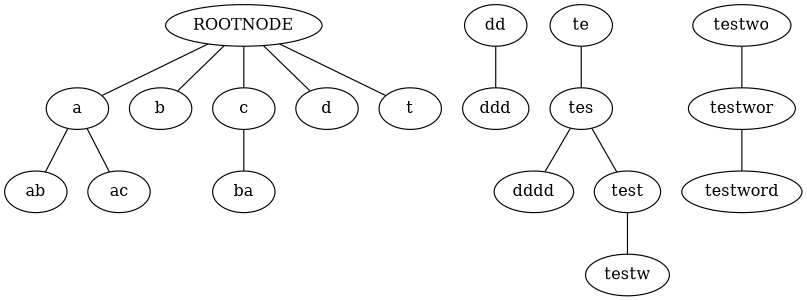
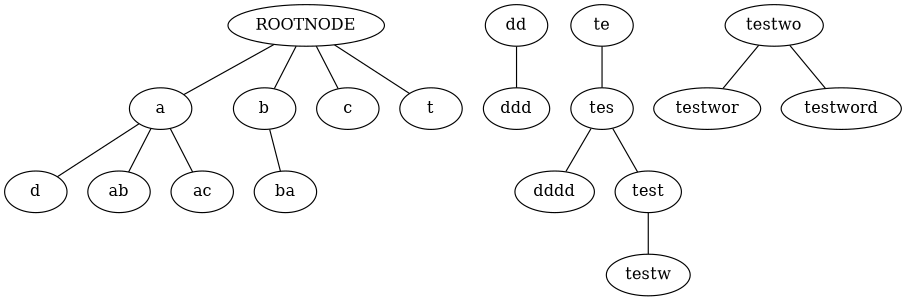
(287, 68) -> (98, 150)
(244, 150) -> (275, 150)
(742, 150) -> (808, 67)
